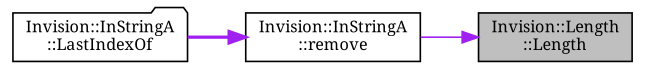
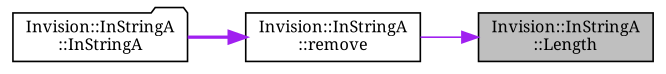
(100, 37) -> (100, 37)
(555, 37) -> (566, 37)
